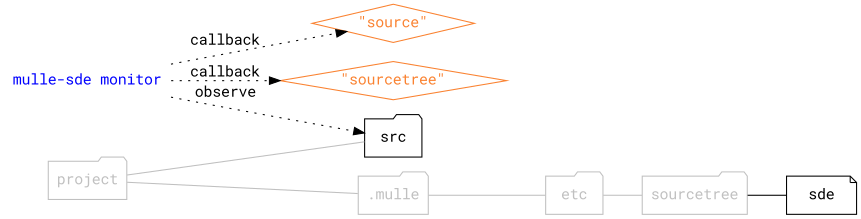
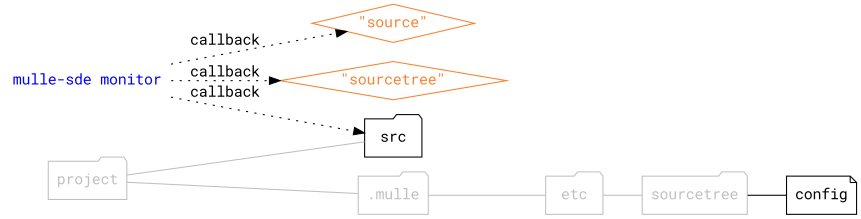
(225, 93) -> (225, 93)
(822, 195) -> (822, 195)
